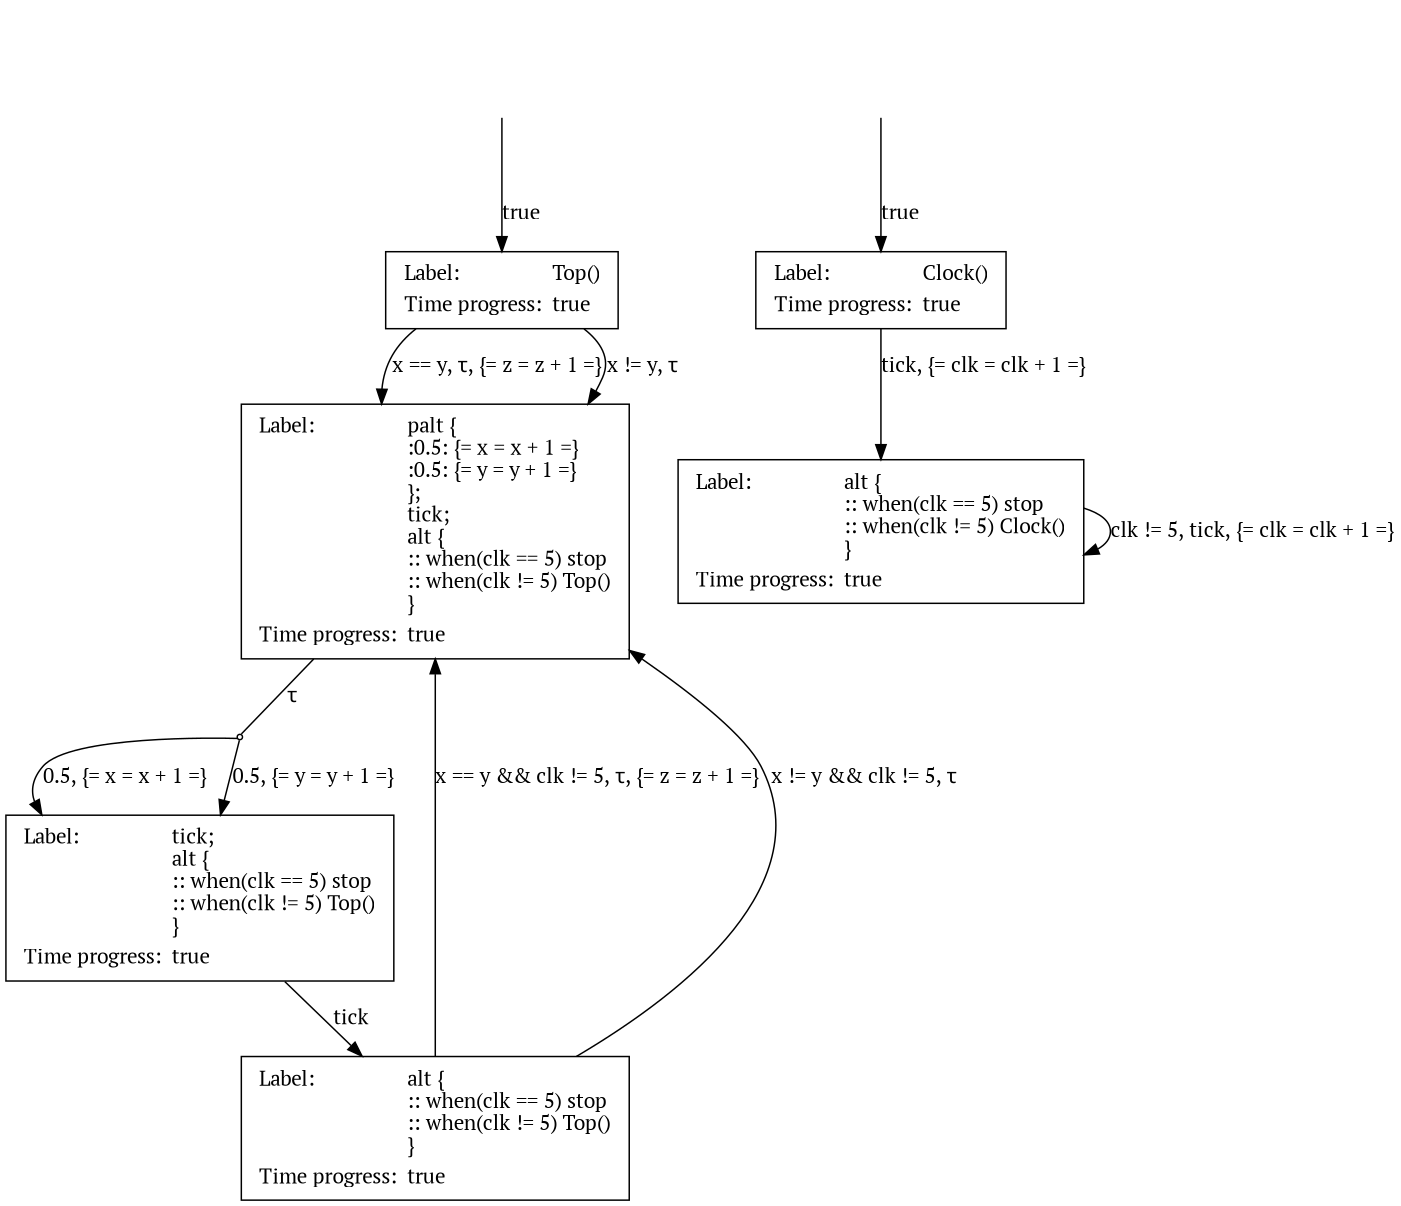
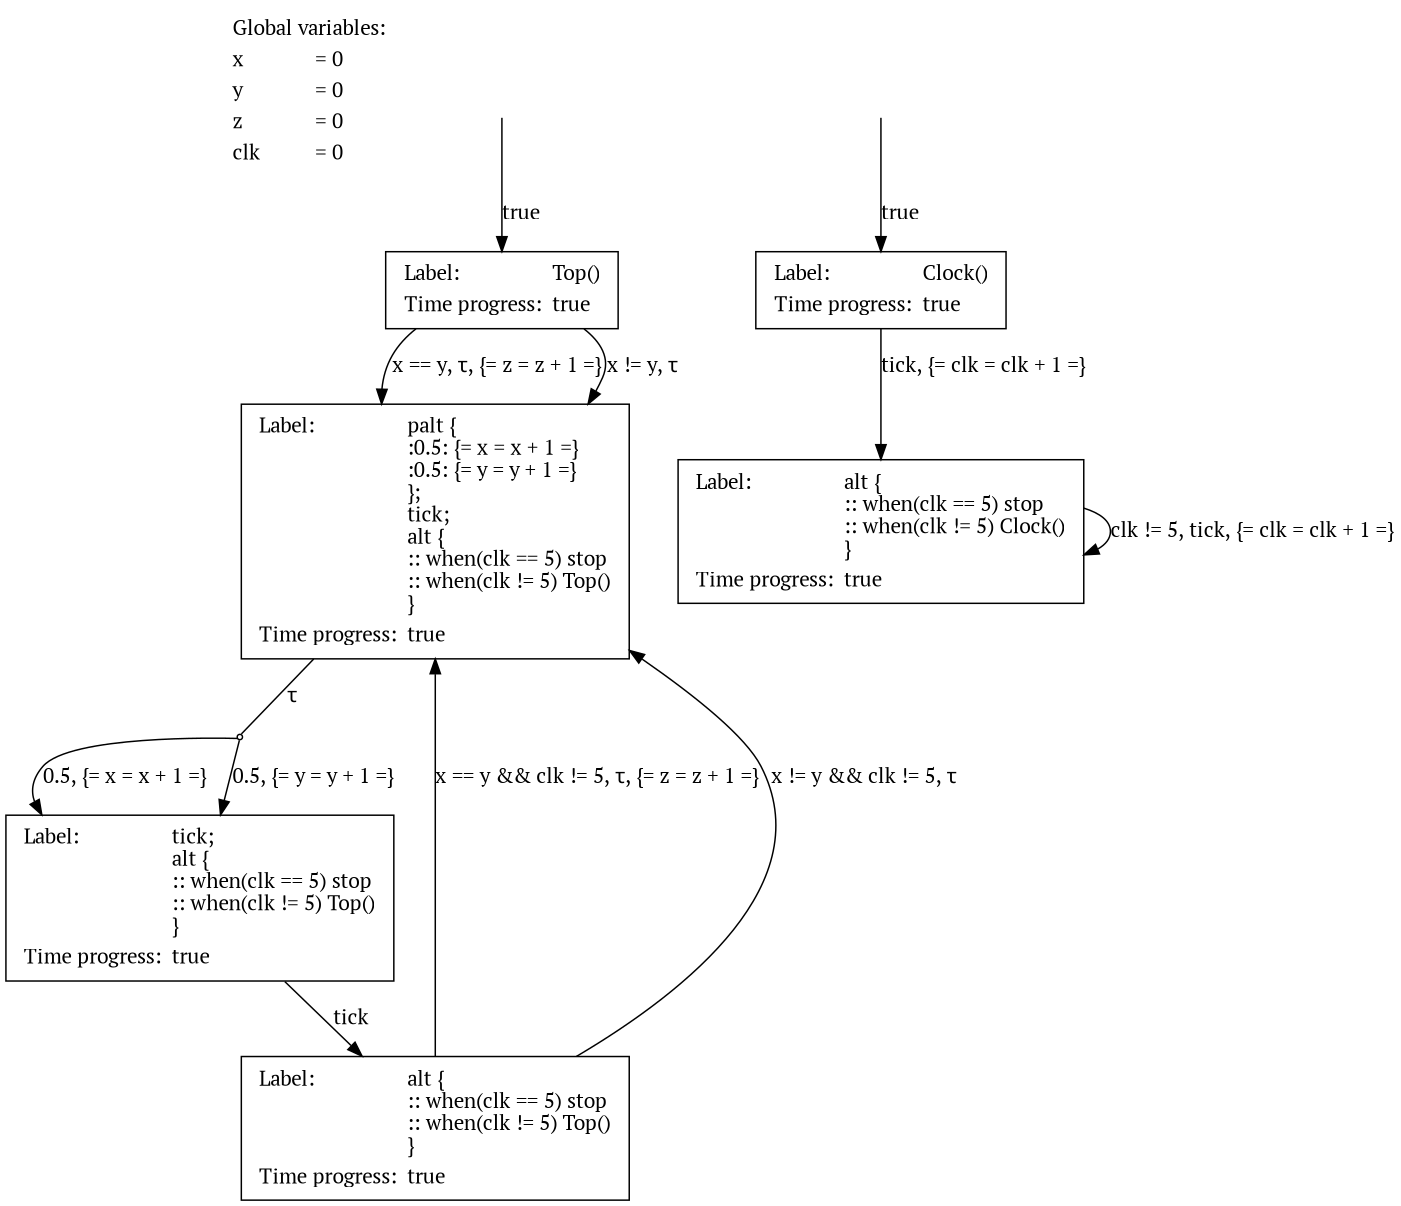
none -> (311, 91)
